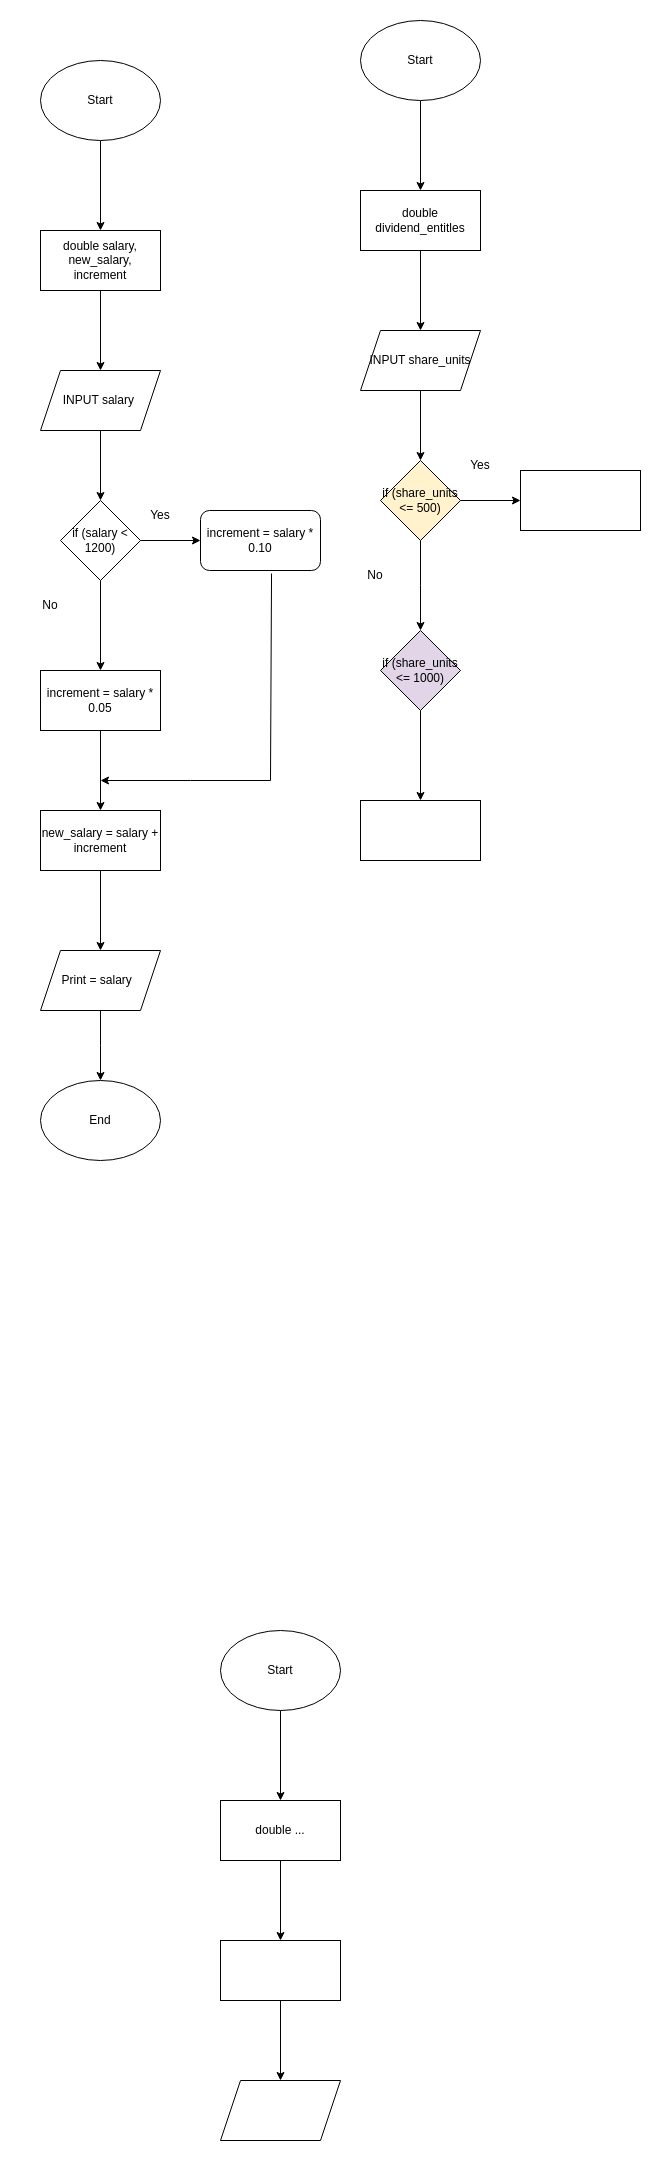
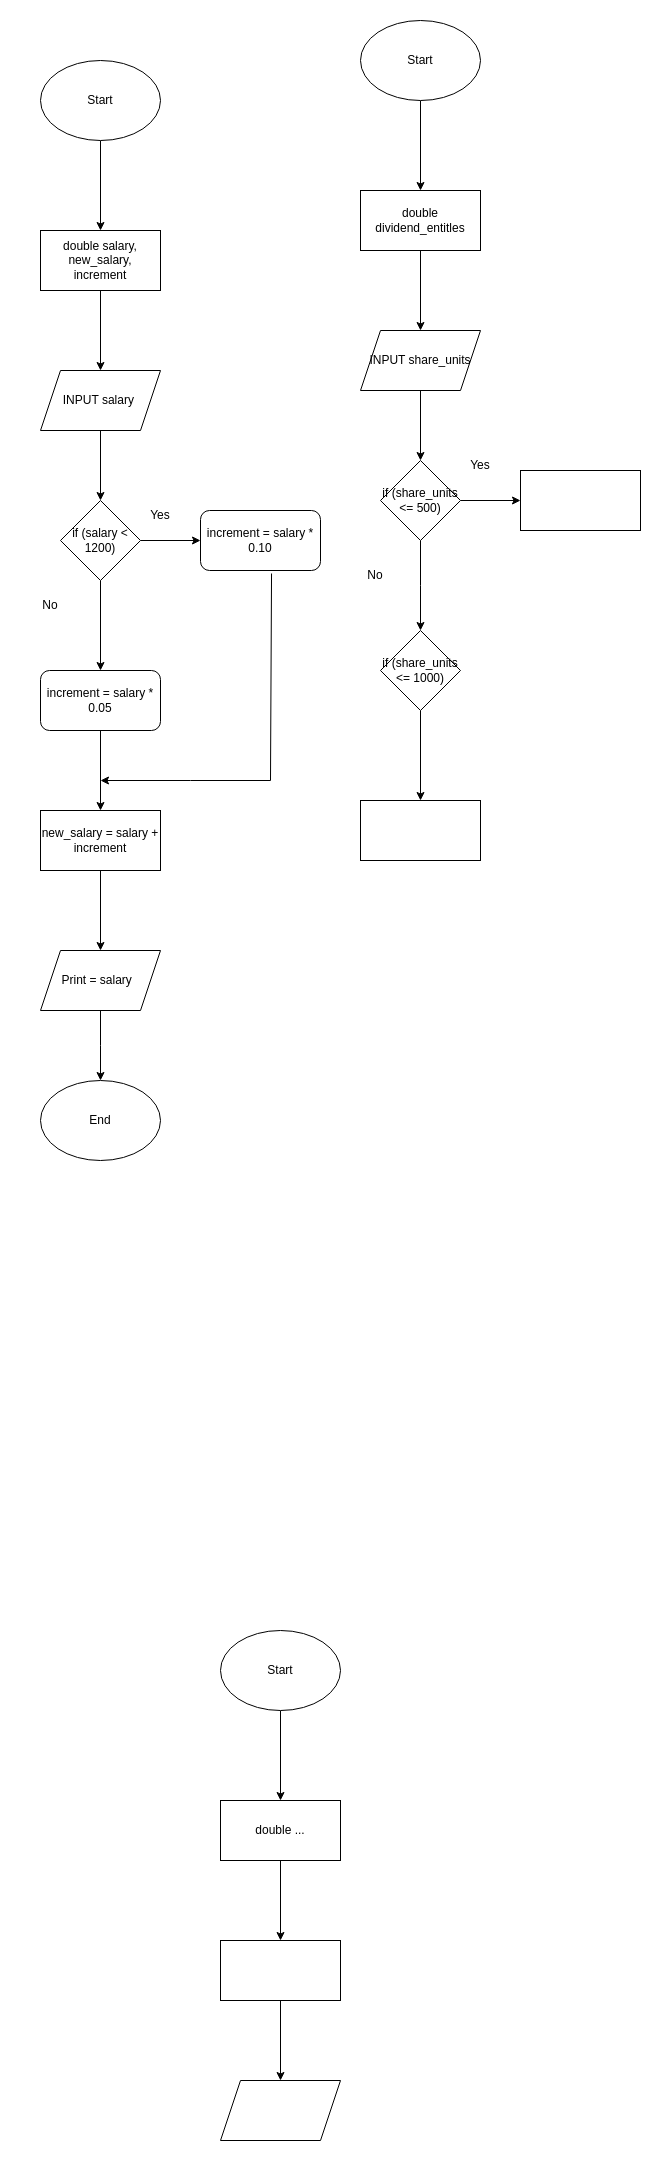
(421, 501) -> (421, 501)
(421, 671) -> (421, 671)
(101, 701) -> (101, 701)
